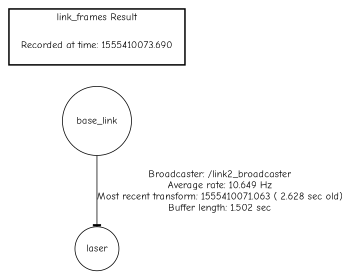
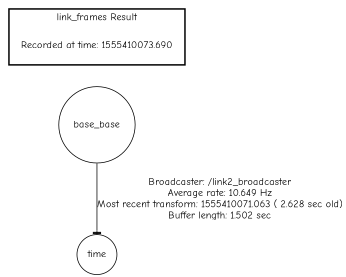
(97, 121) -> (97, 125)
(97, 249) -> (97, 255)
